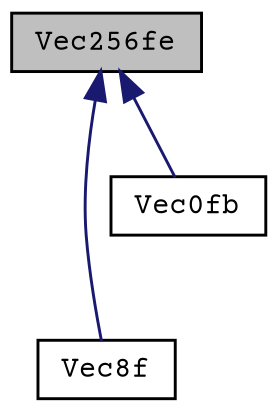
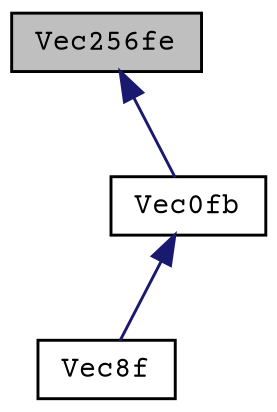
(85, 221) -> (140, 301)
